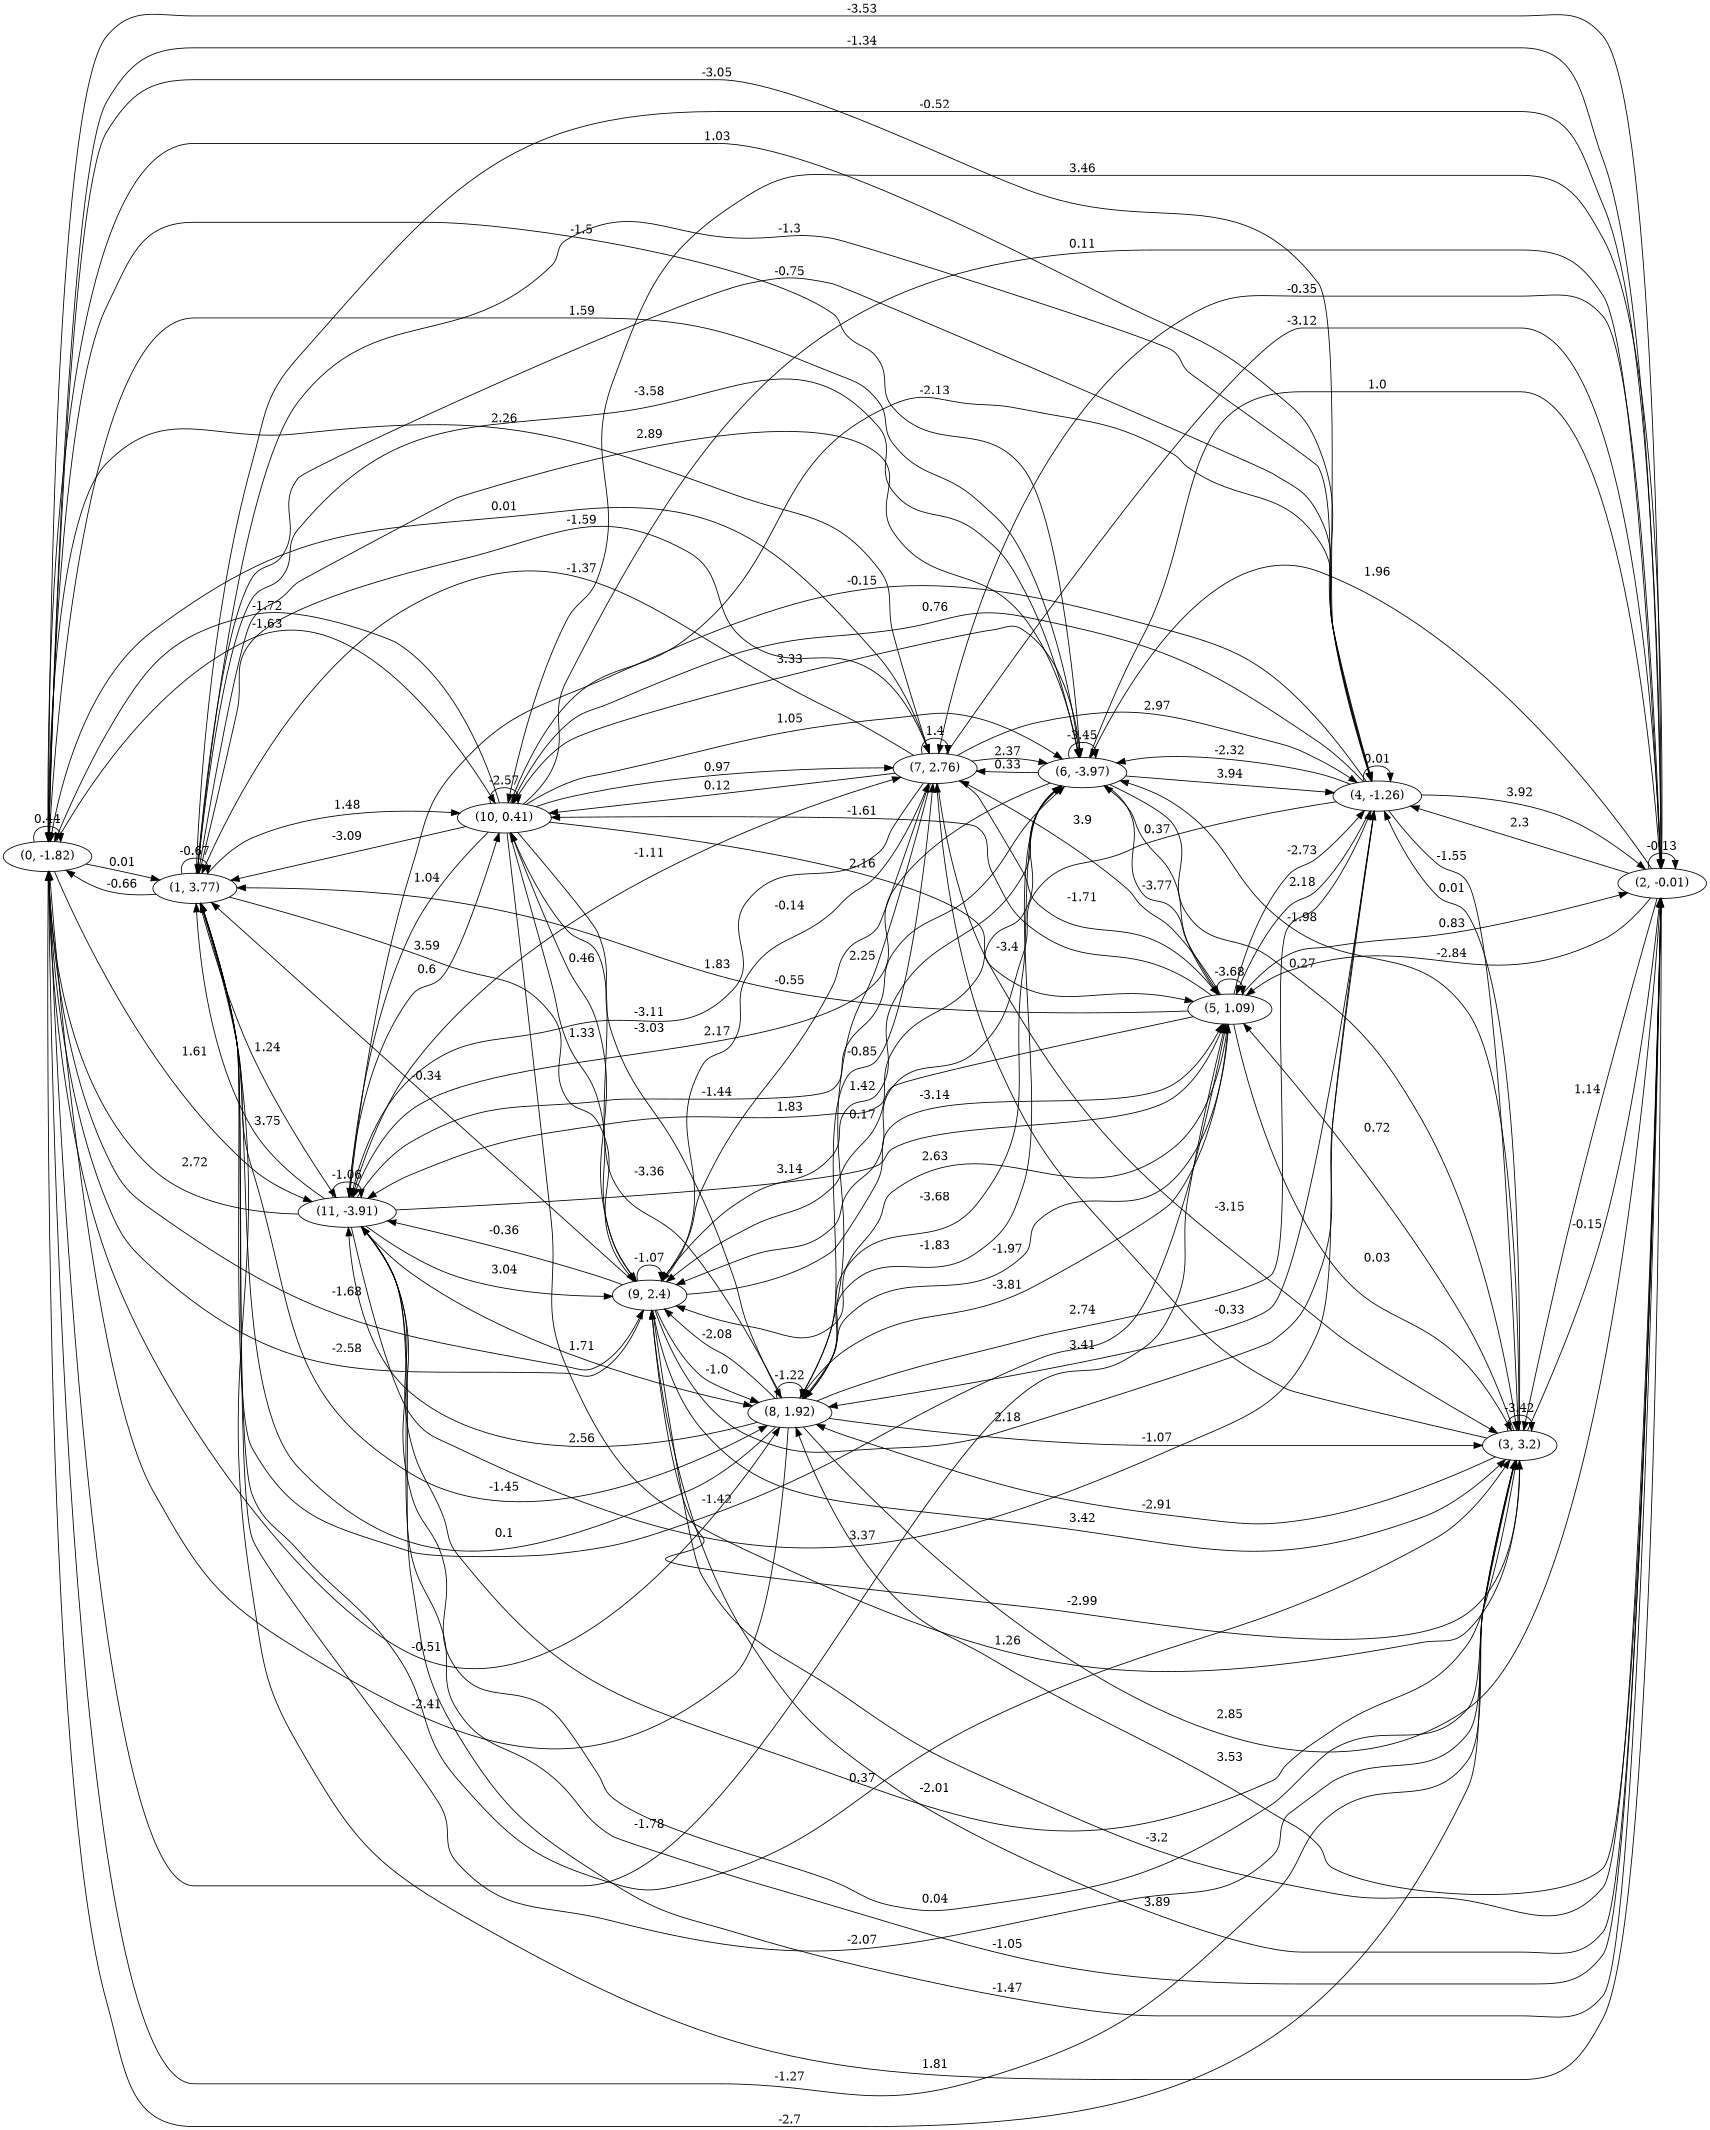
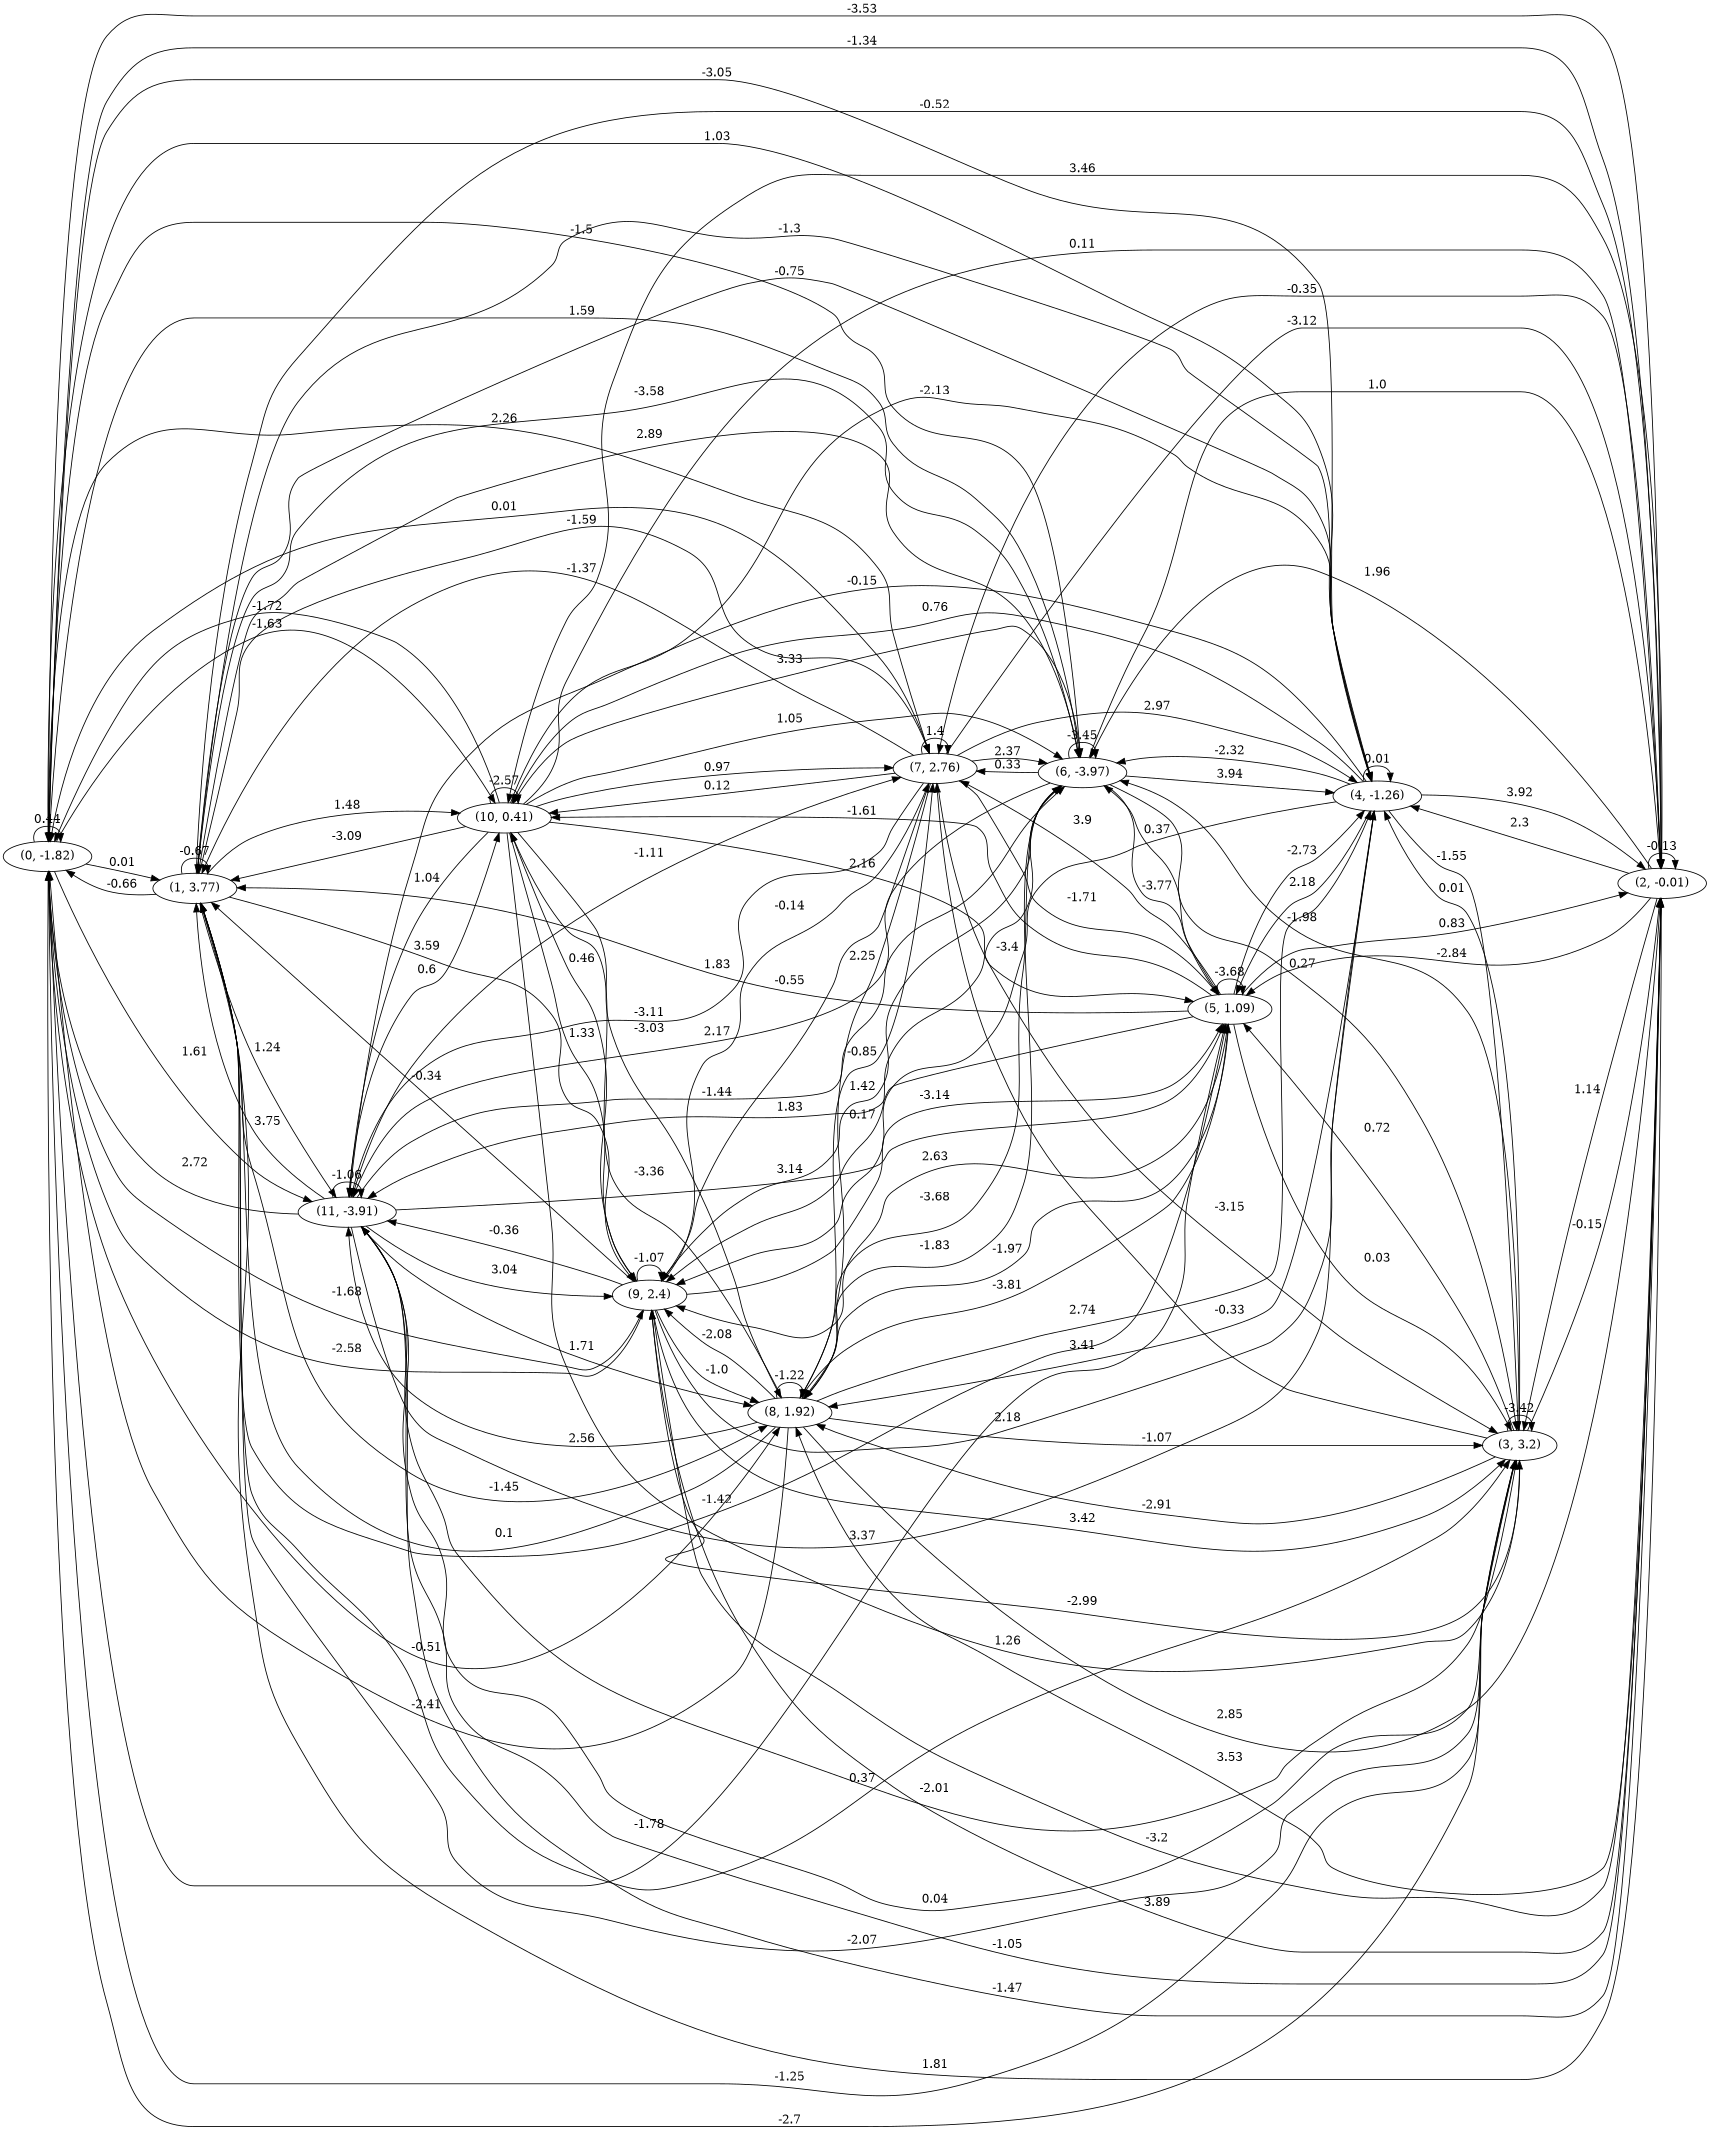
(790, 2078) -> (790, 2078)
